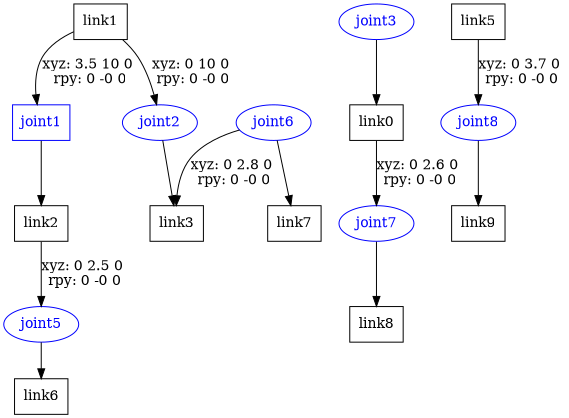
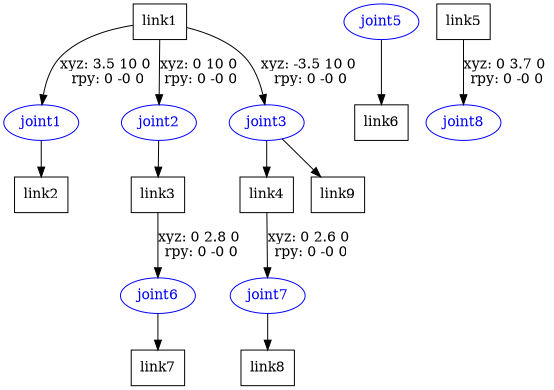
none -> (236, 49)
(41, 123) -> (41, 123)
(376, 123) -> (267, 195)
(197, 152) -> (158, 240)
(478, 168) -> (298, 154)
(41, 269) -> none
